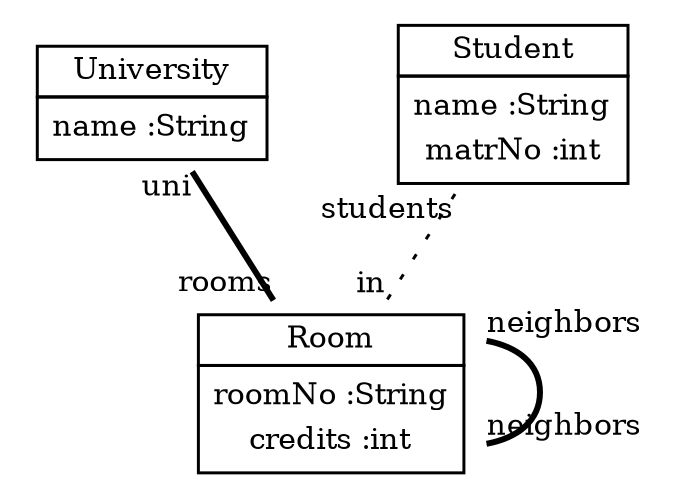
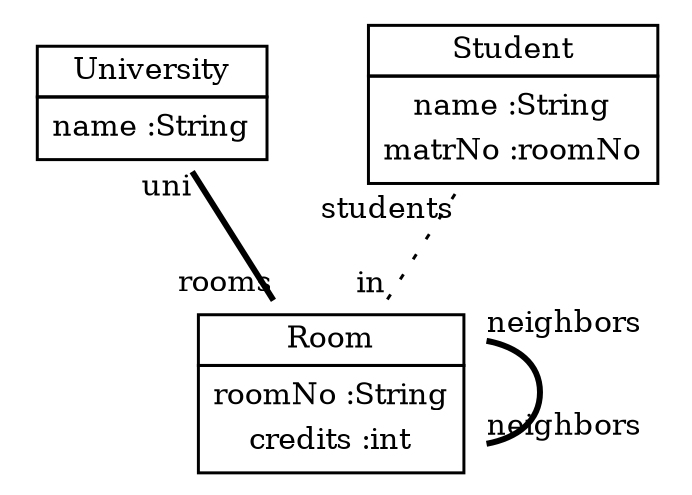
(513, 151) -> (513, 151)
